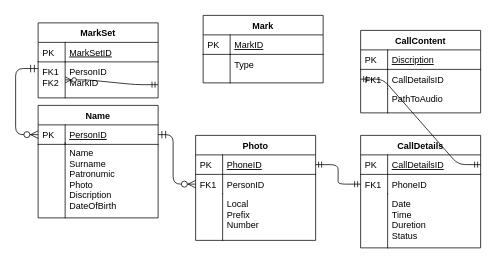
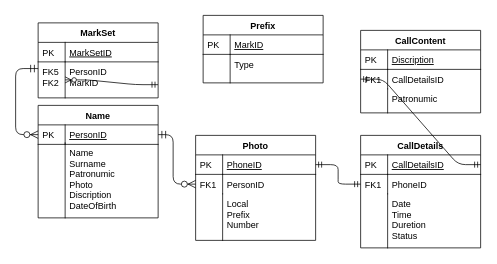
(263, 26) -> (263, 26)
(50, 72) -> (50, 72)
(418, 99) -> (416, 99)
